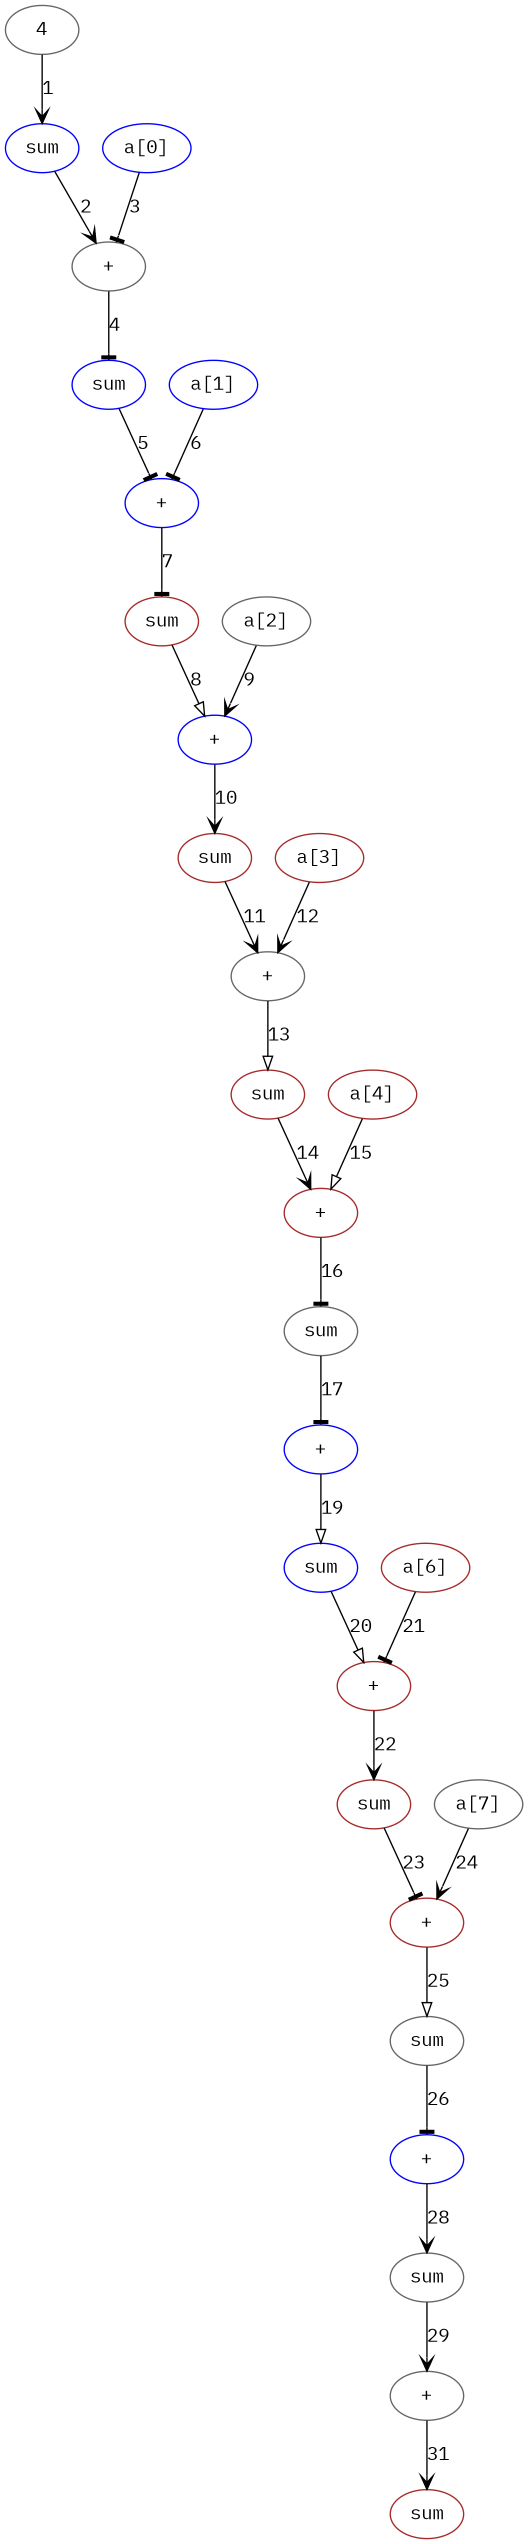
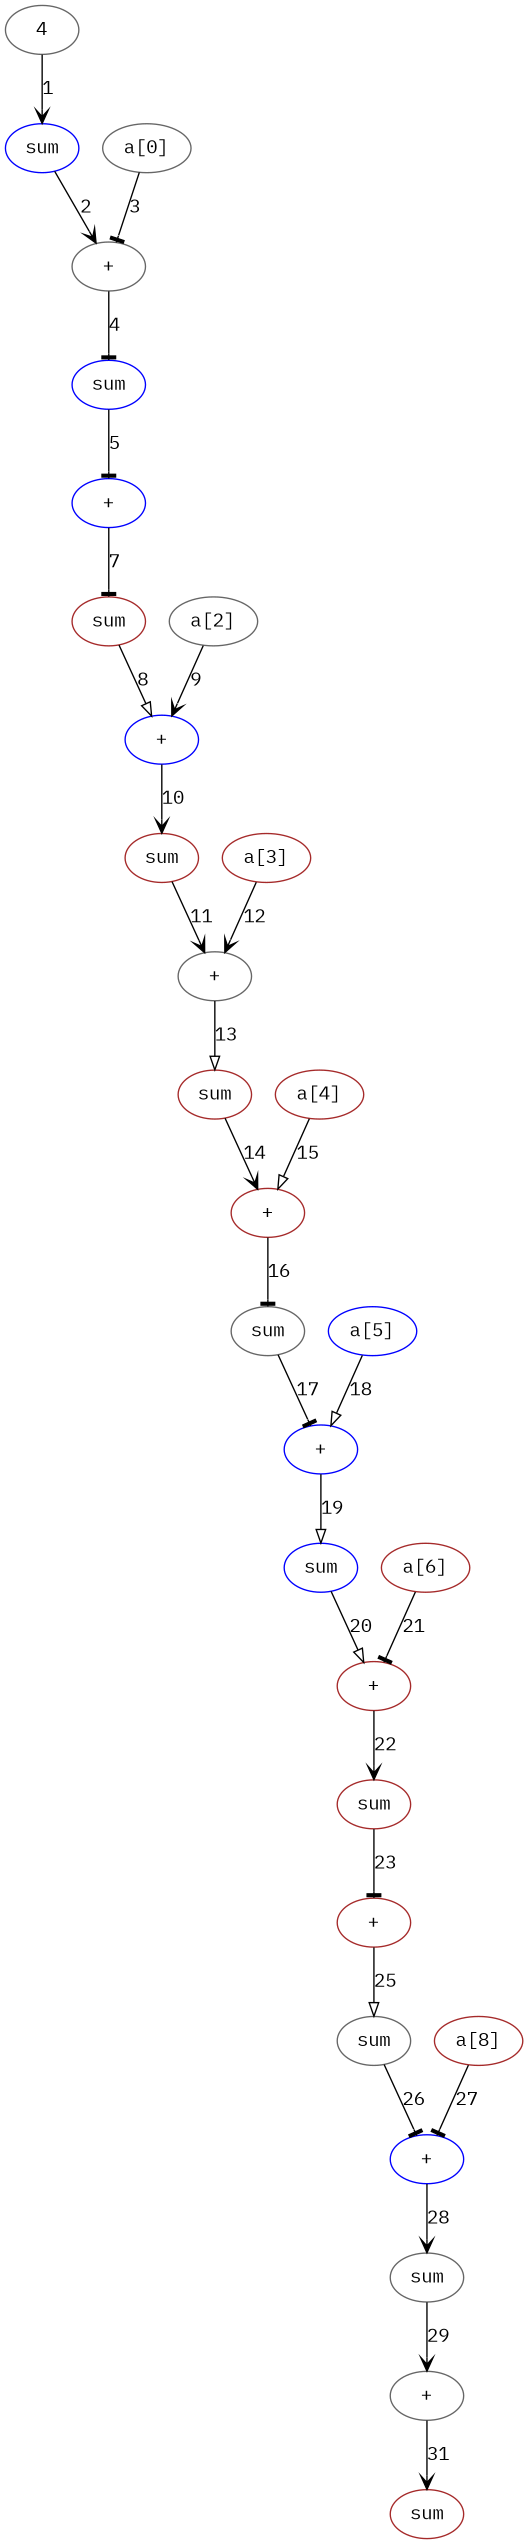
(147, 148) -> (147, 148)
(213, 385) -> none
none -> (373, 1331)
(479, 1804) -> none
none -> (479, 2041)
